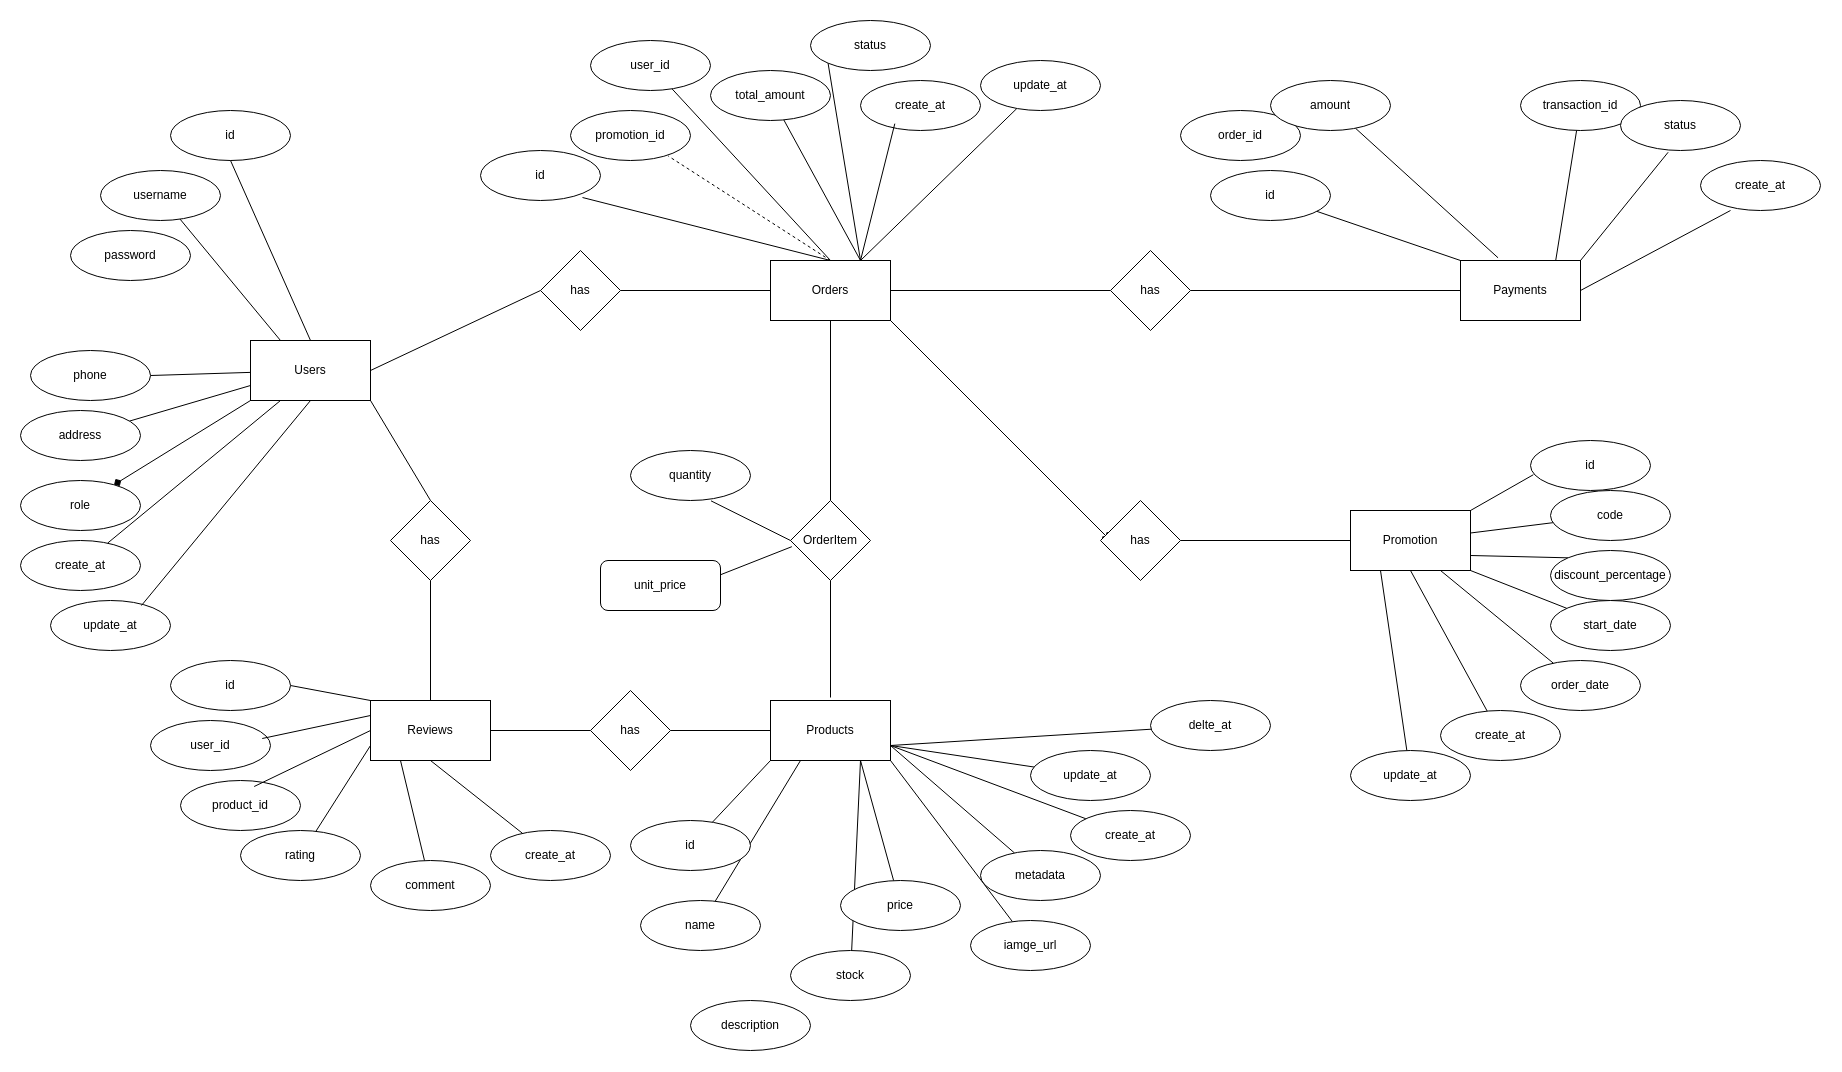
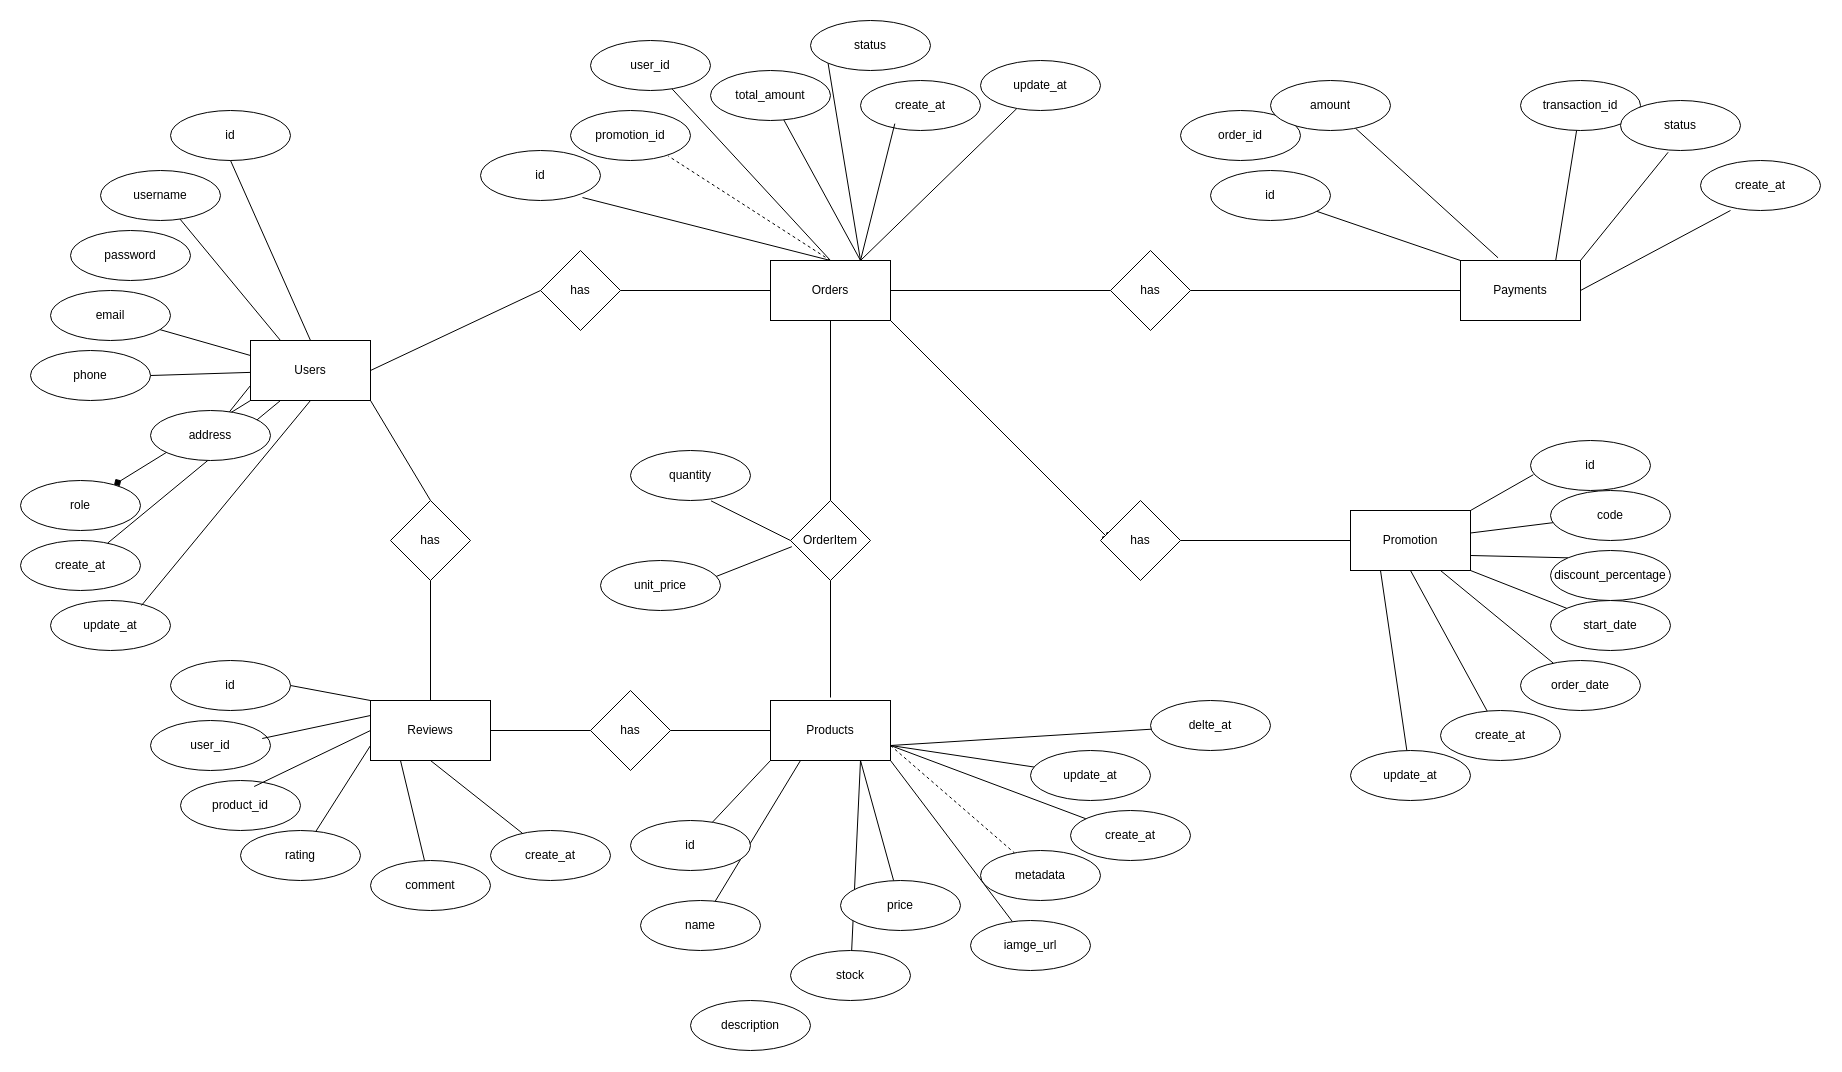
none -> (111, 316)
none -> (205, 343)
(81, 436) -> (211, 436)
(661, 586) -> (661, 586)
(953, 800) -> (953, 800)
